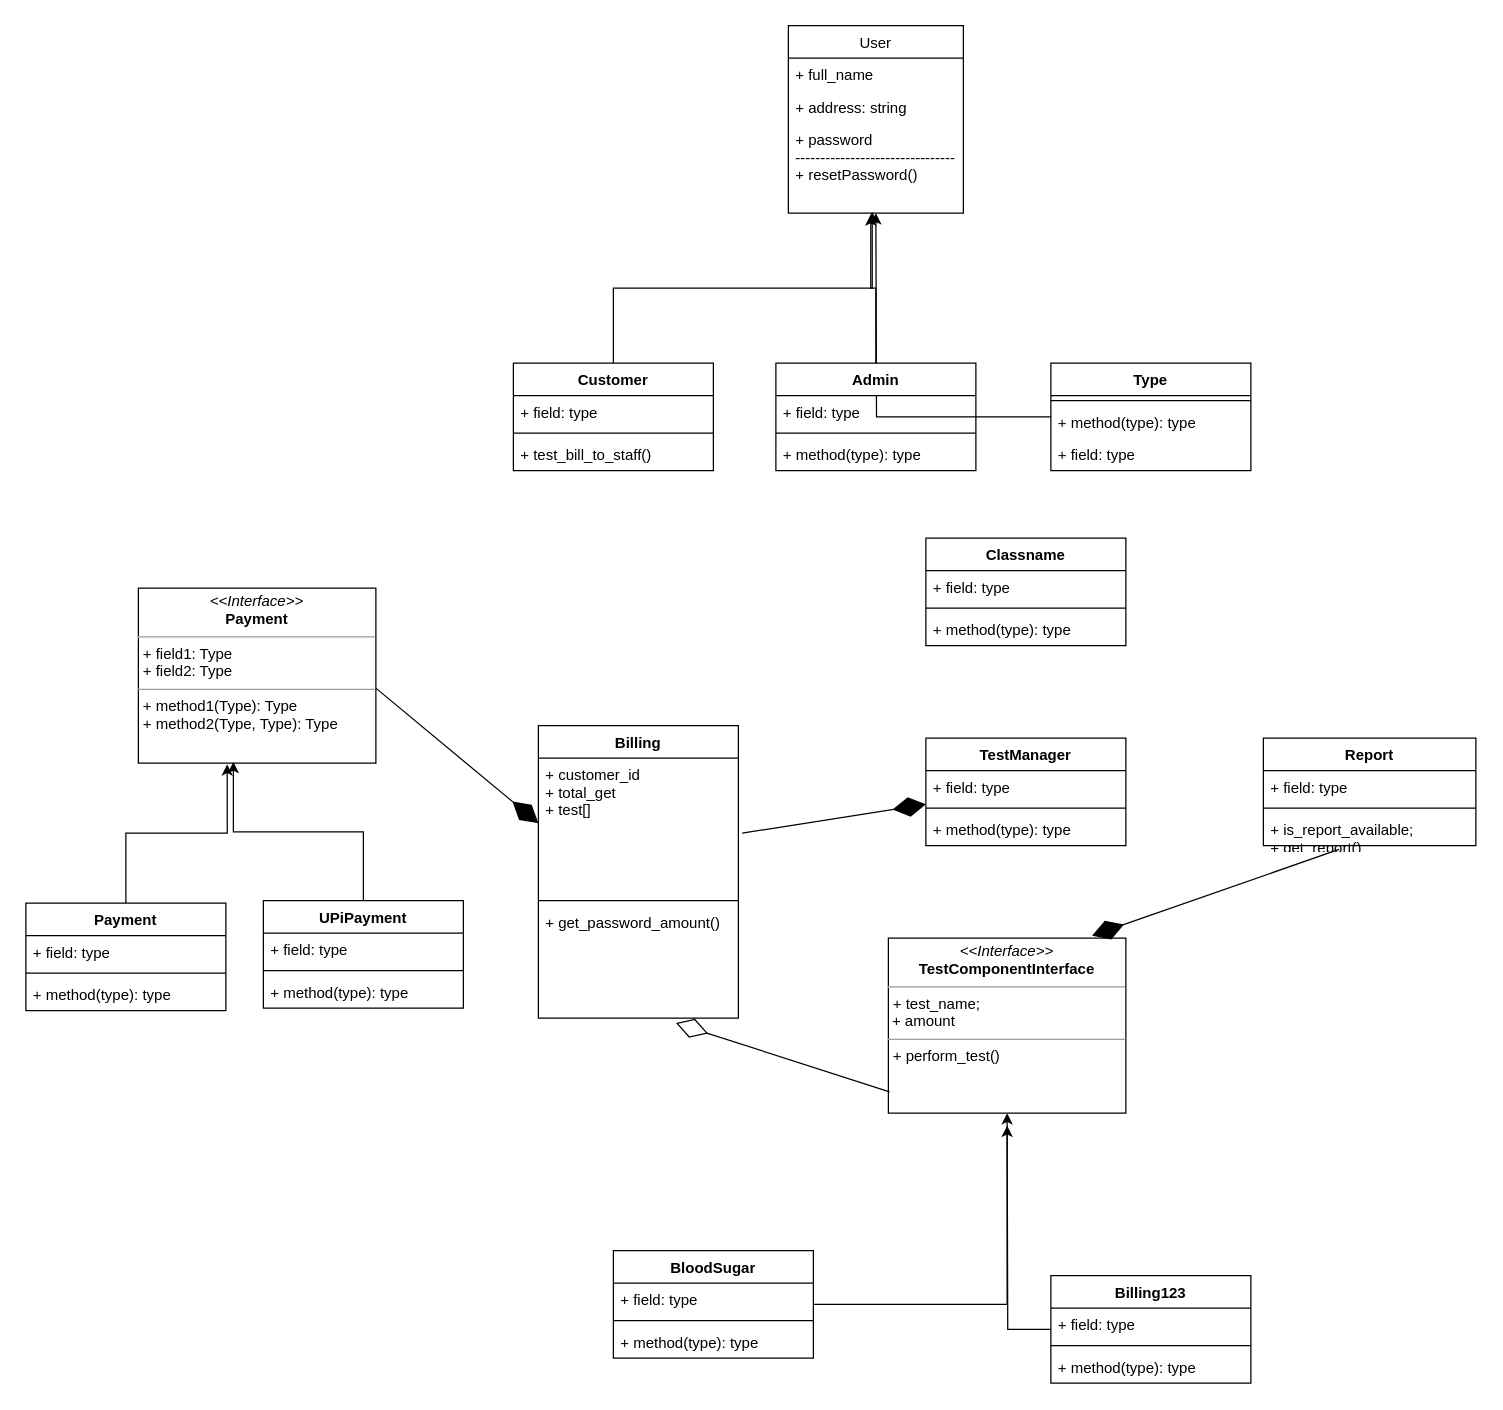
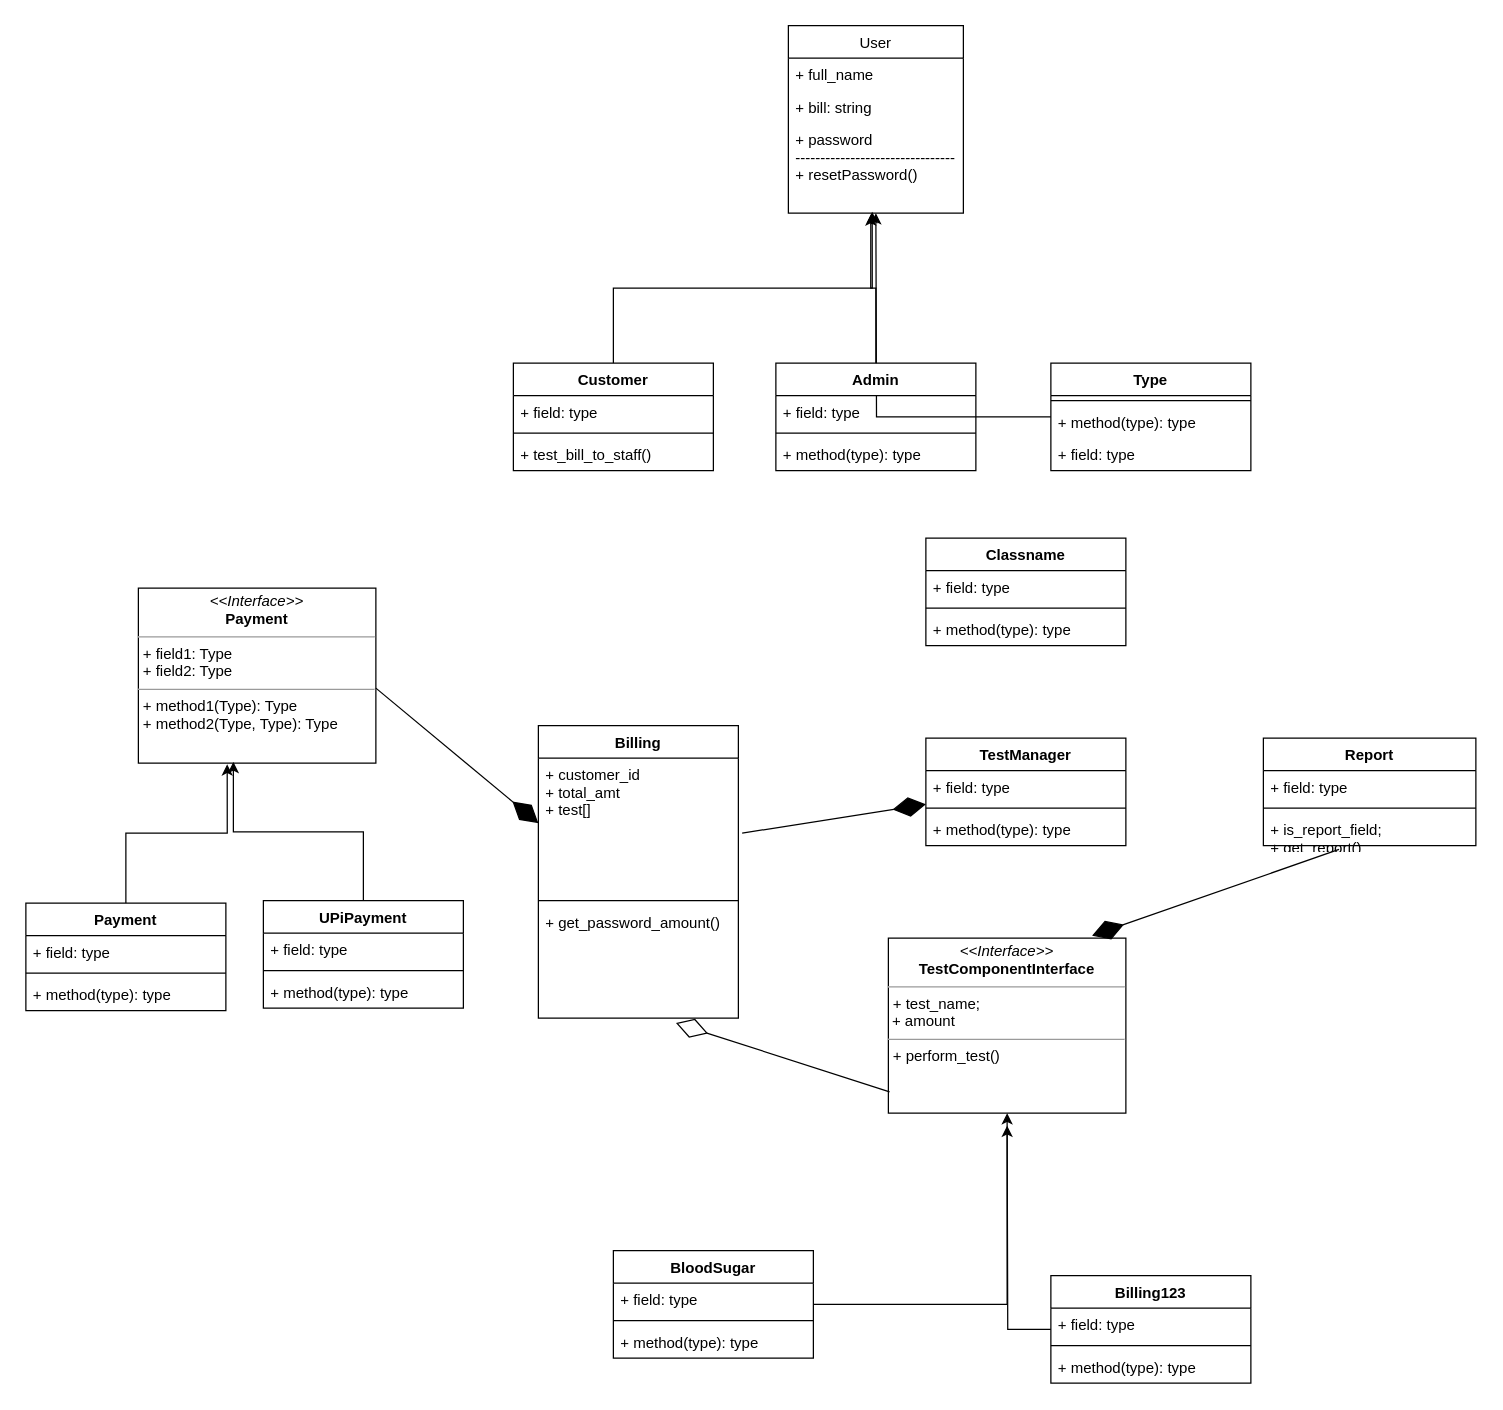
(859, 108) -> (840, 108)
(596, 775) -> (596, 775)
(1351, 830) -> (1336, 830)
